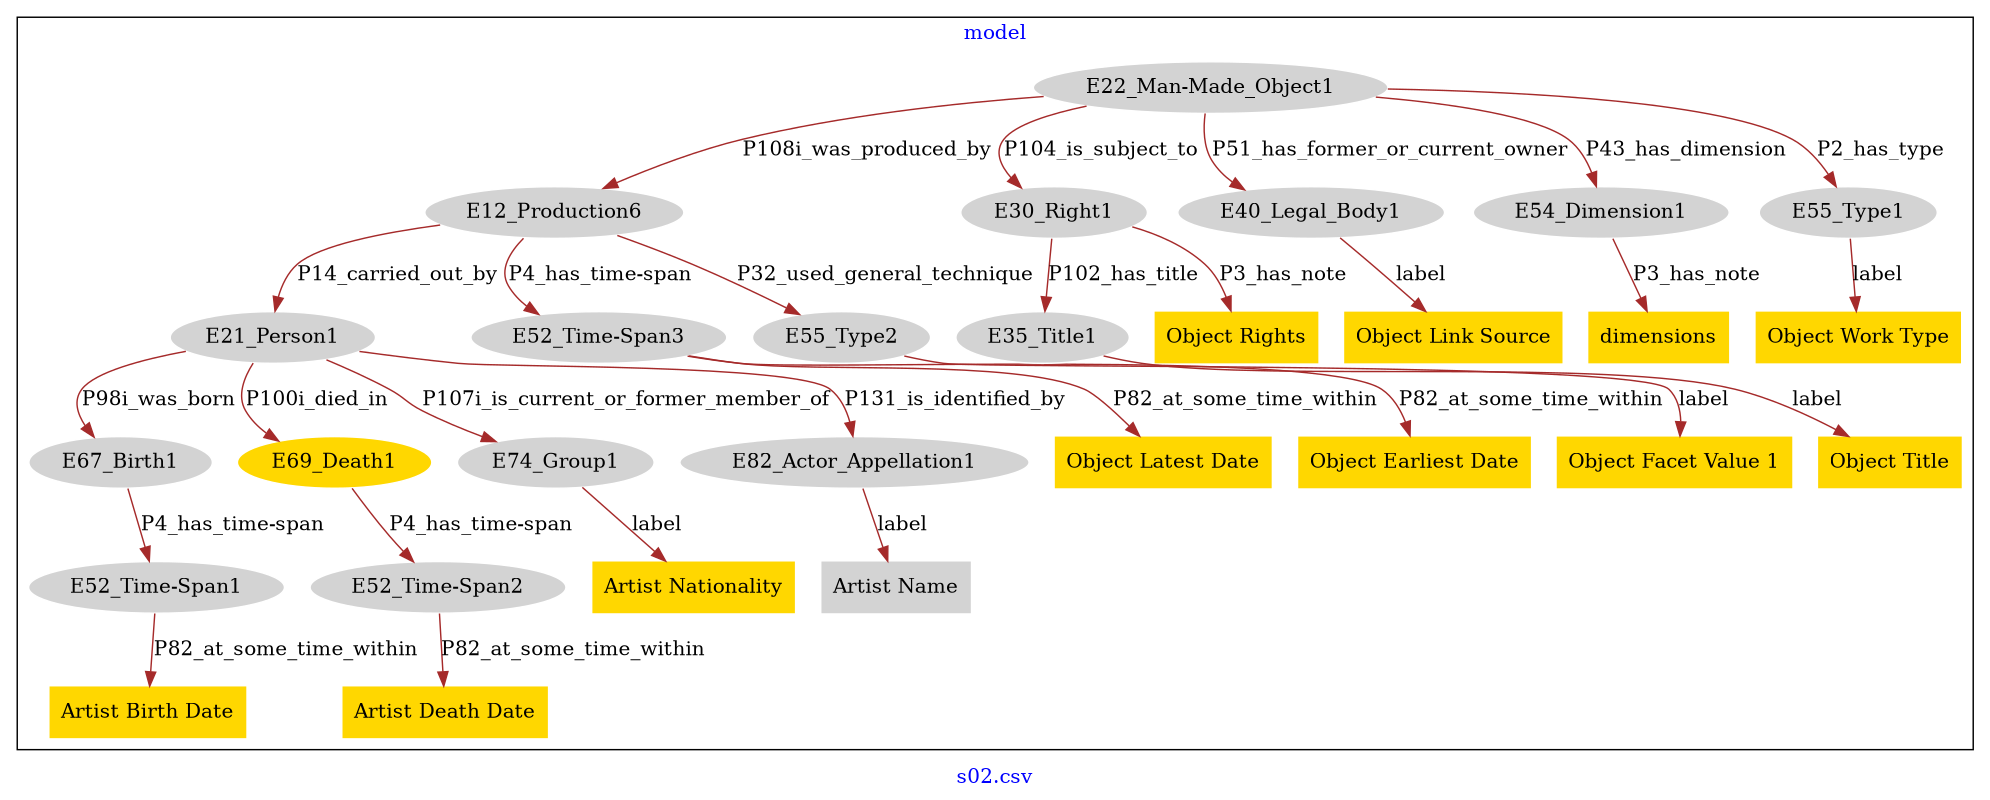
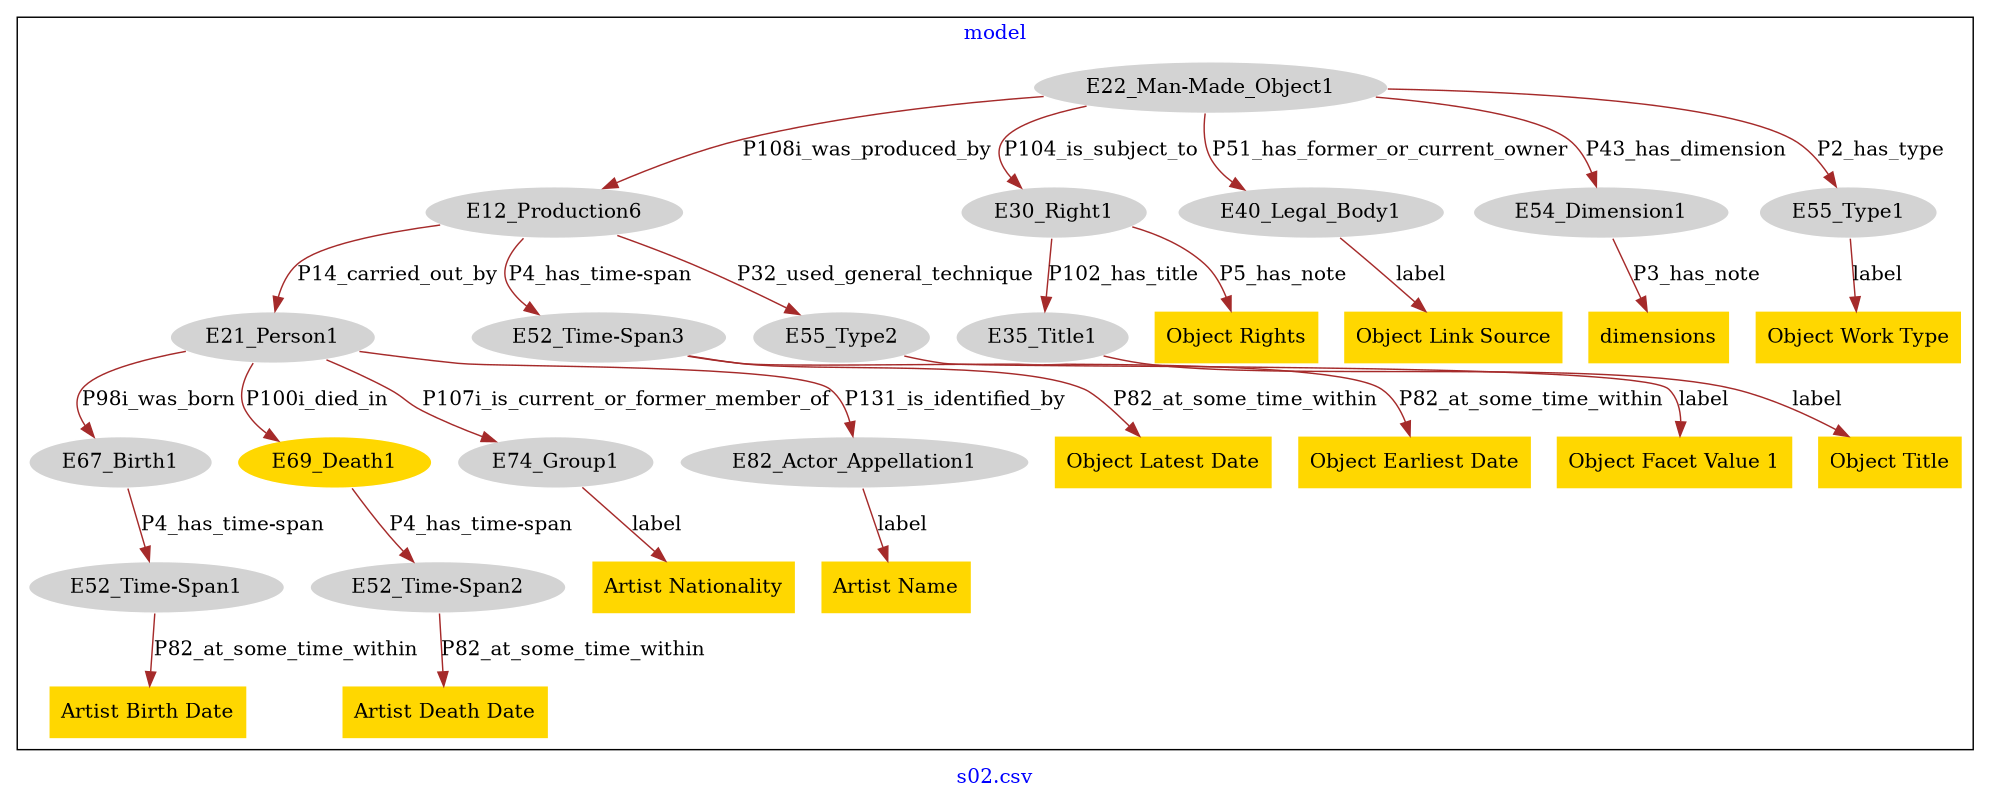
(1283, 275) -> (1283, 275)
(896, 587) -> (896, 587)
